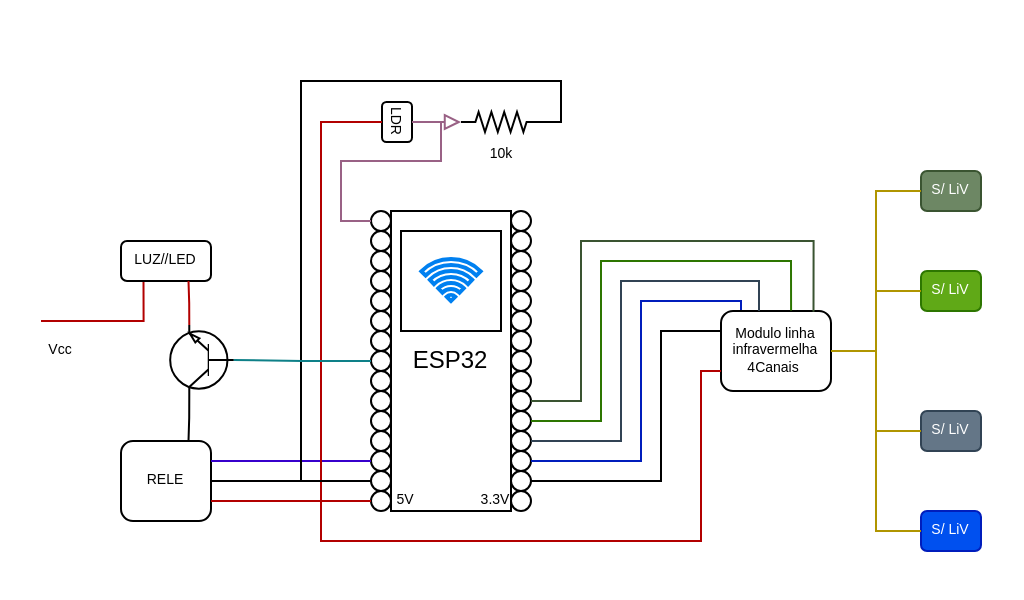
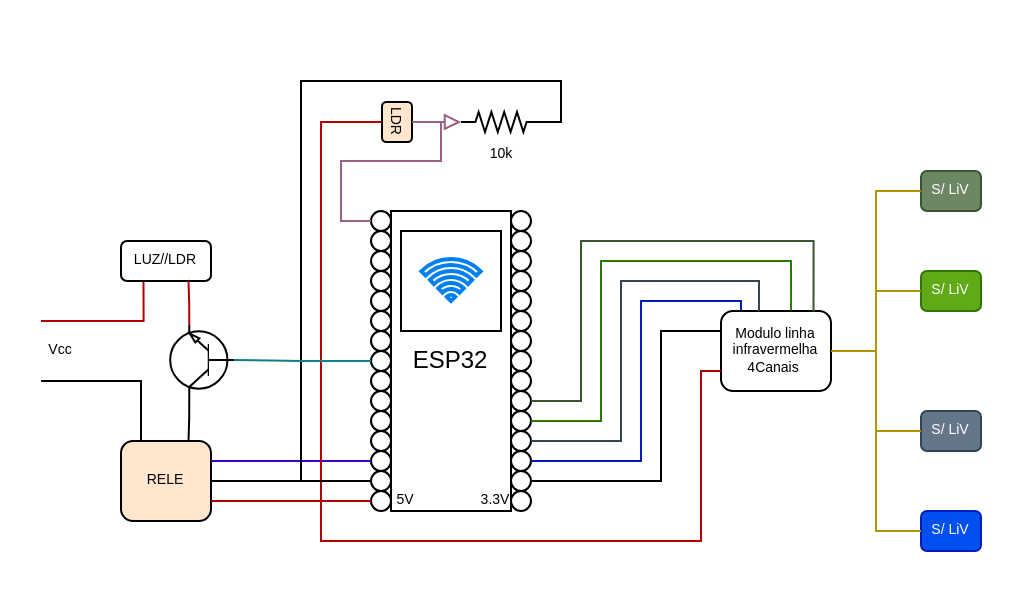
(397, 122) -> (397, 122)
(166, 261) -> (166, 261)
none -> (121, 381)
(166, 481) -> (166, 481)
